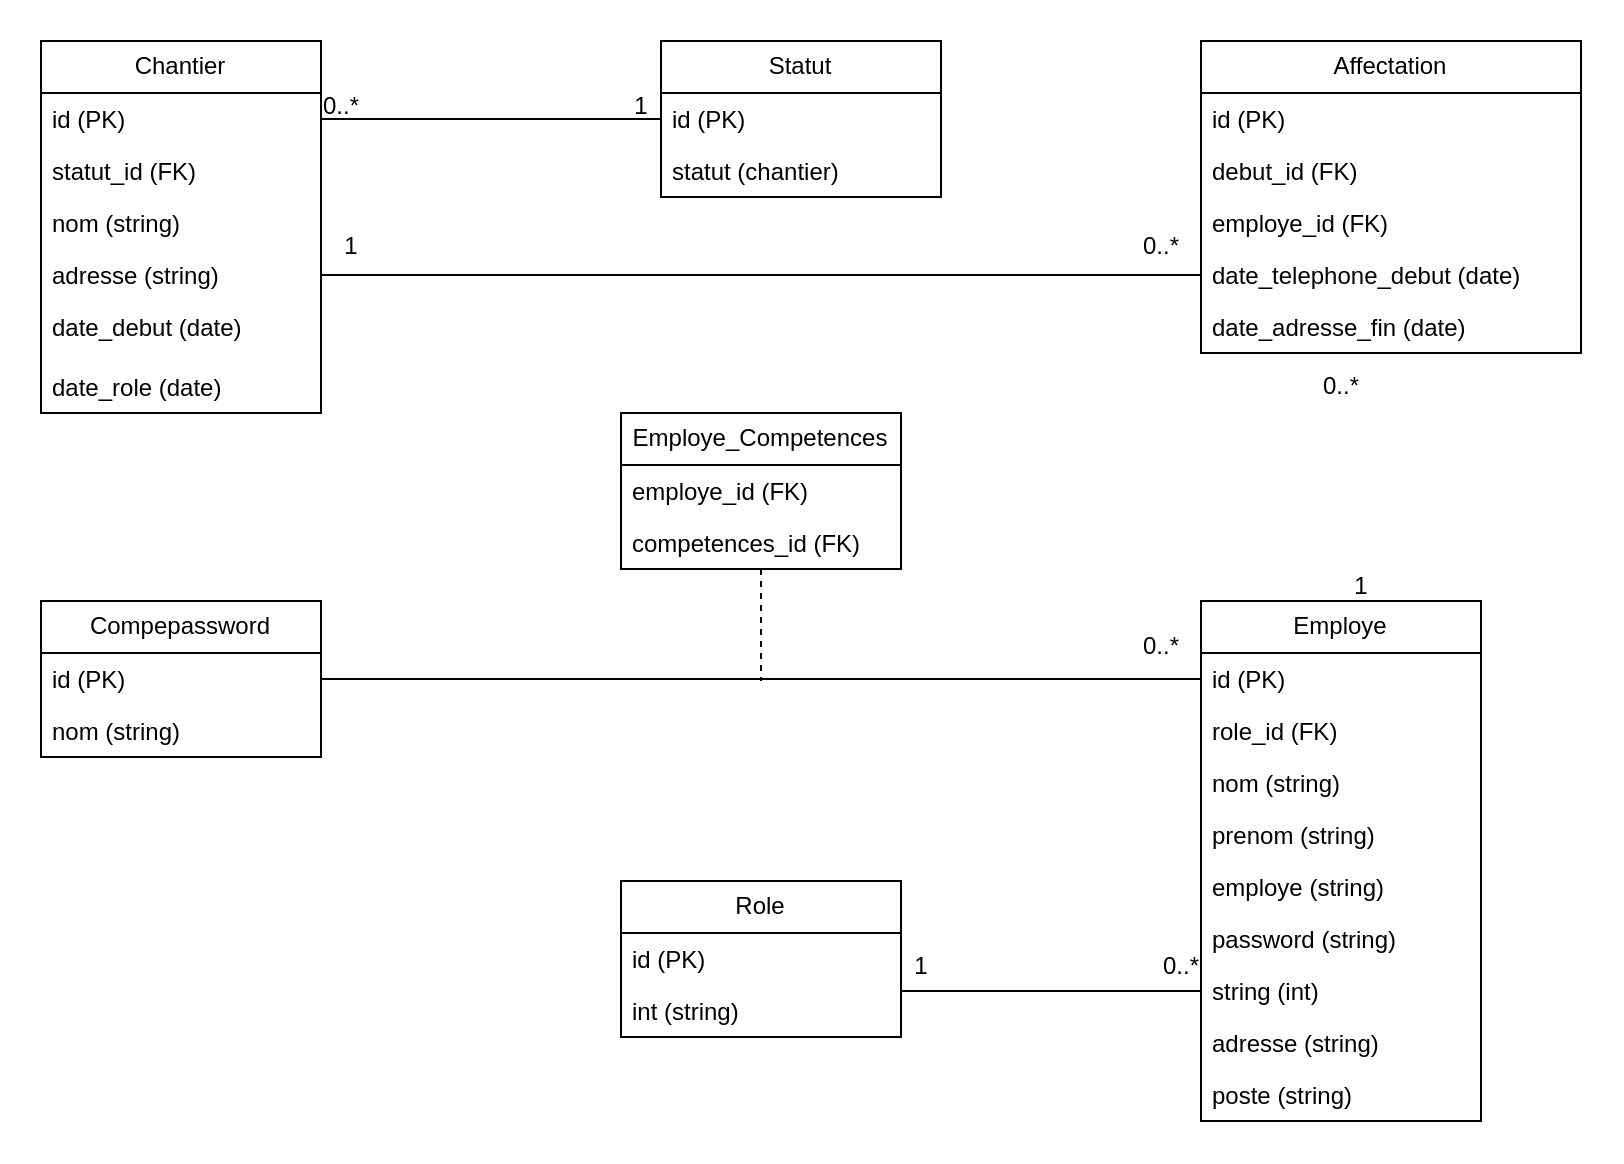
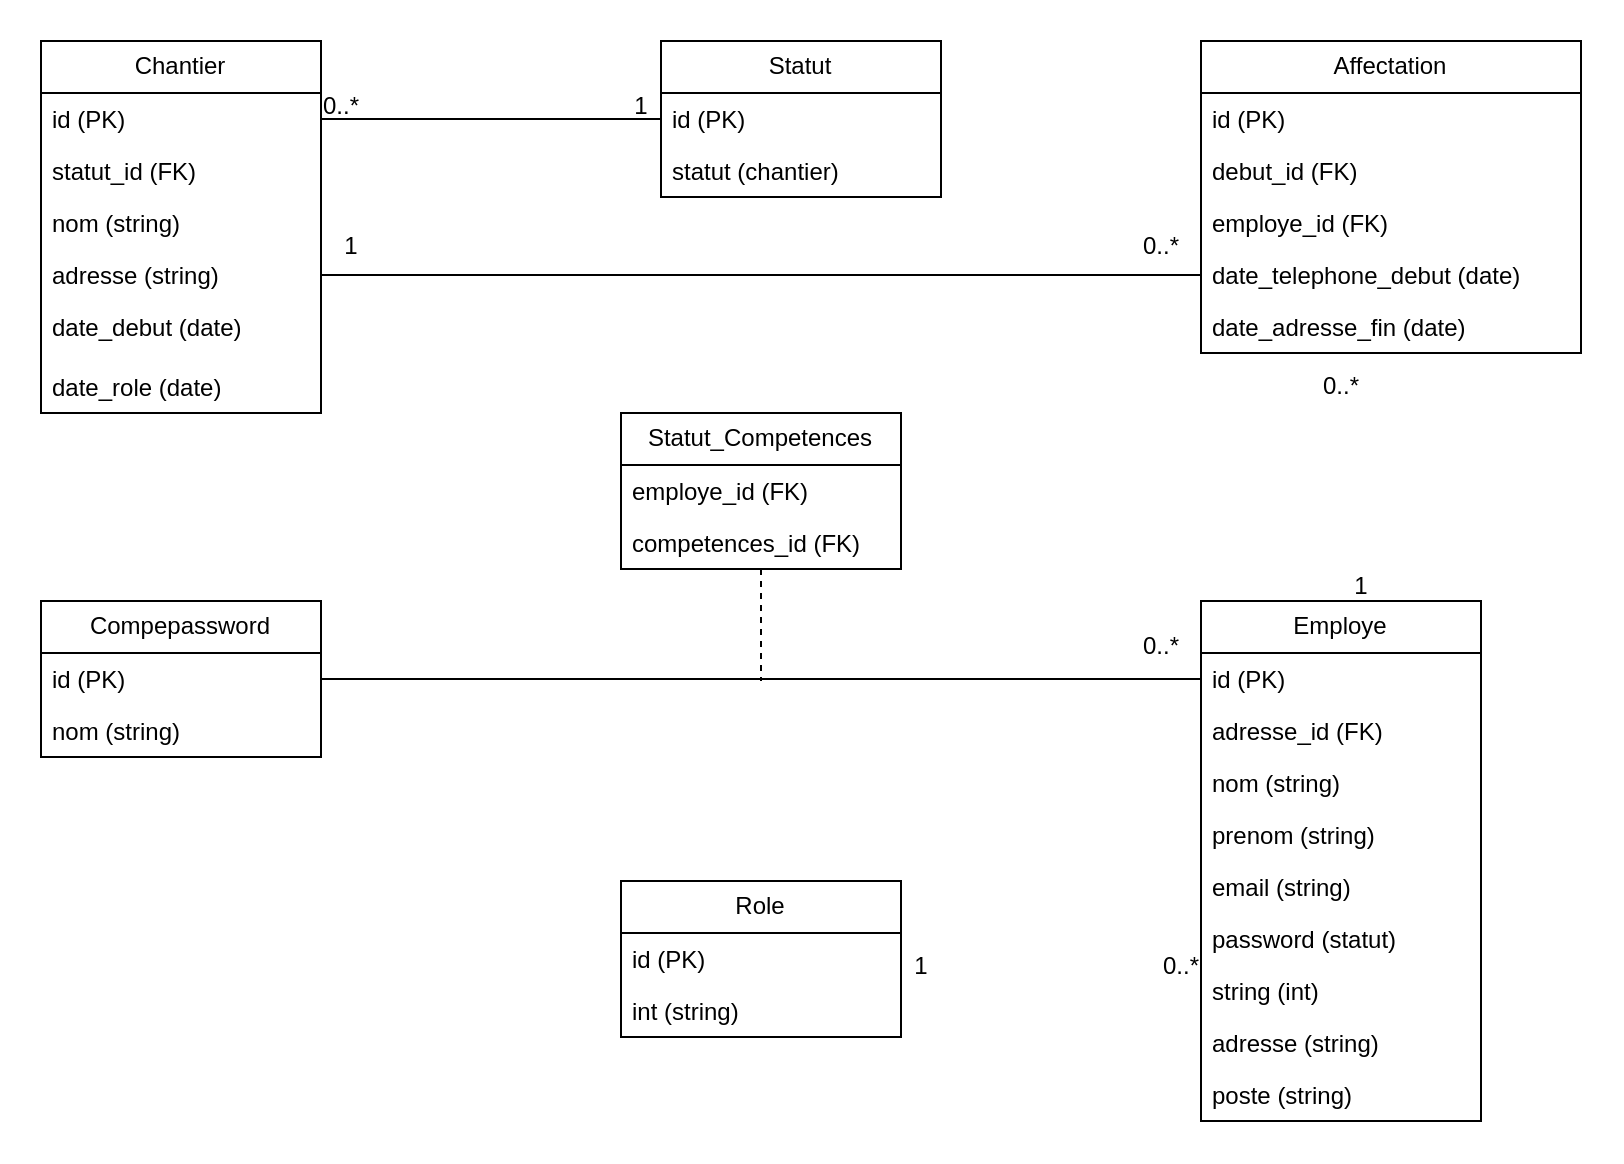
(761, 439) -> (761, 439)
(1284, 733) -> (1308, 733)
(1311, 889) -> (1295, 889)
(1321, 941) -> (1324, 941)
(1051, 991) -> none
